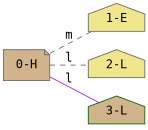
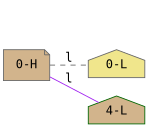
(117, 19) -> none
(117, 65) -> (117, 65)
(117, 111) -> (117, 111)
